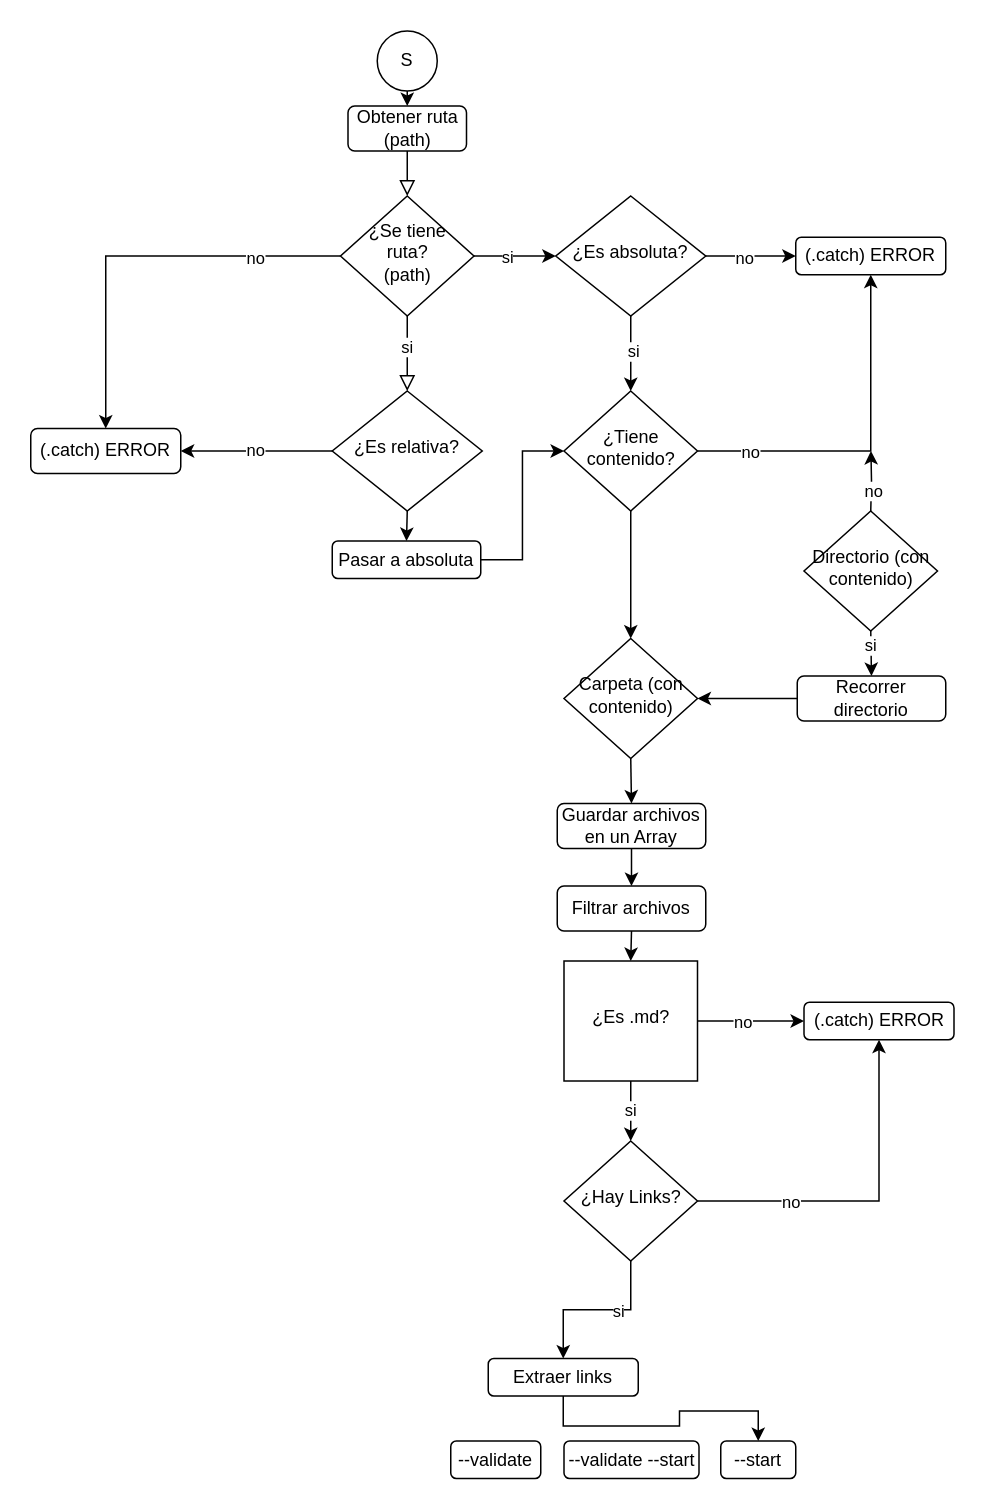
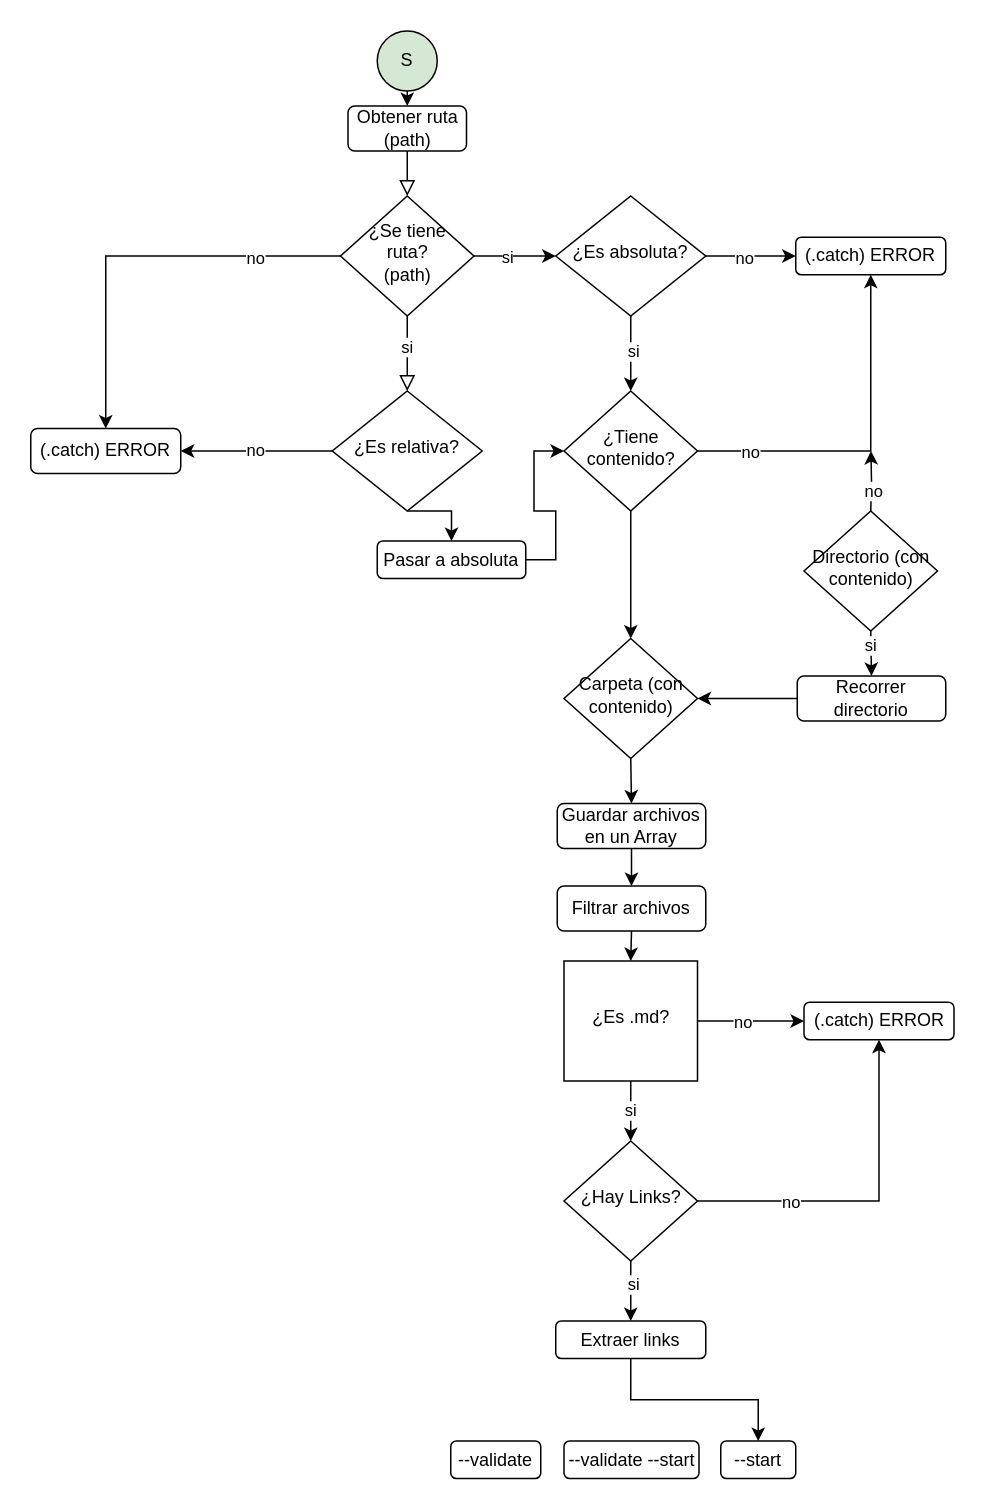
(407, 61) -> (407, 61)
(407, 560) -> (452, 560)
(563, 1377) -> (631, 1340)
